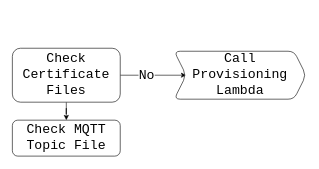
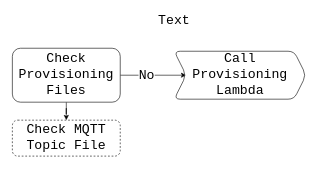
none -> (174, 21)
(66, 75) -> (66, 75)
(66, 138) -> (66, 138)
